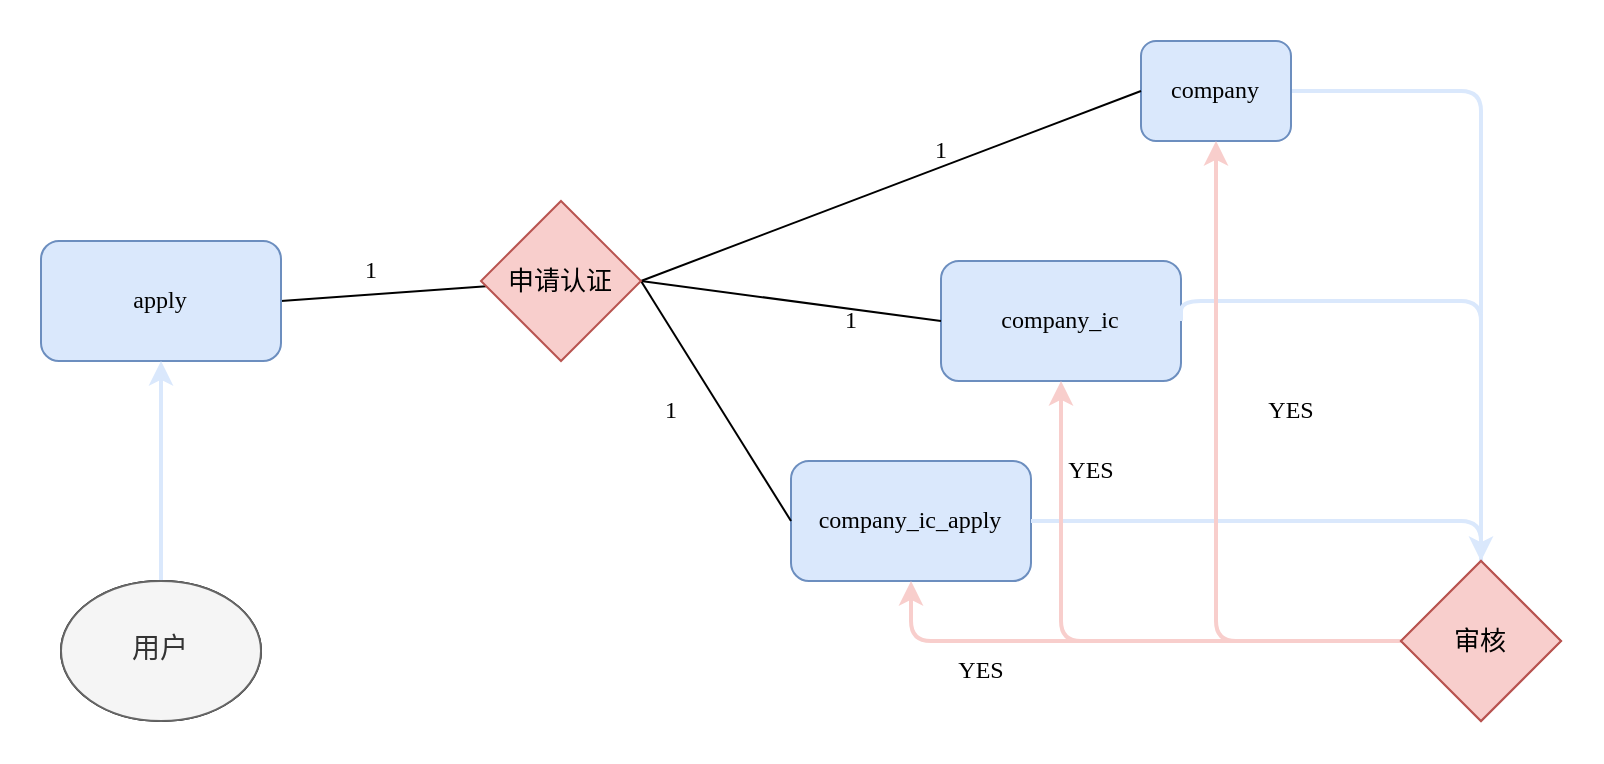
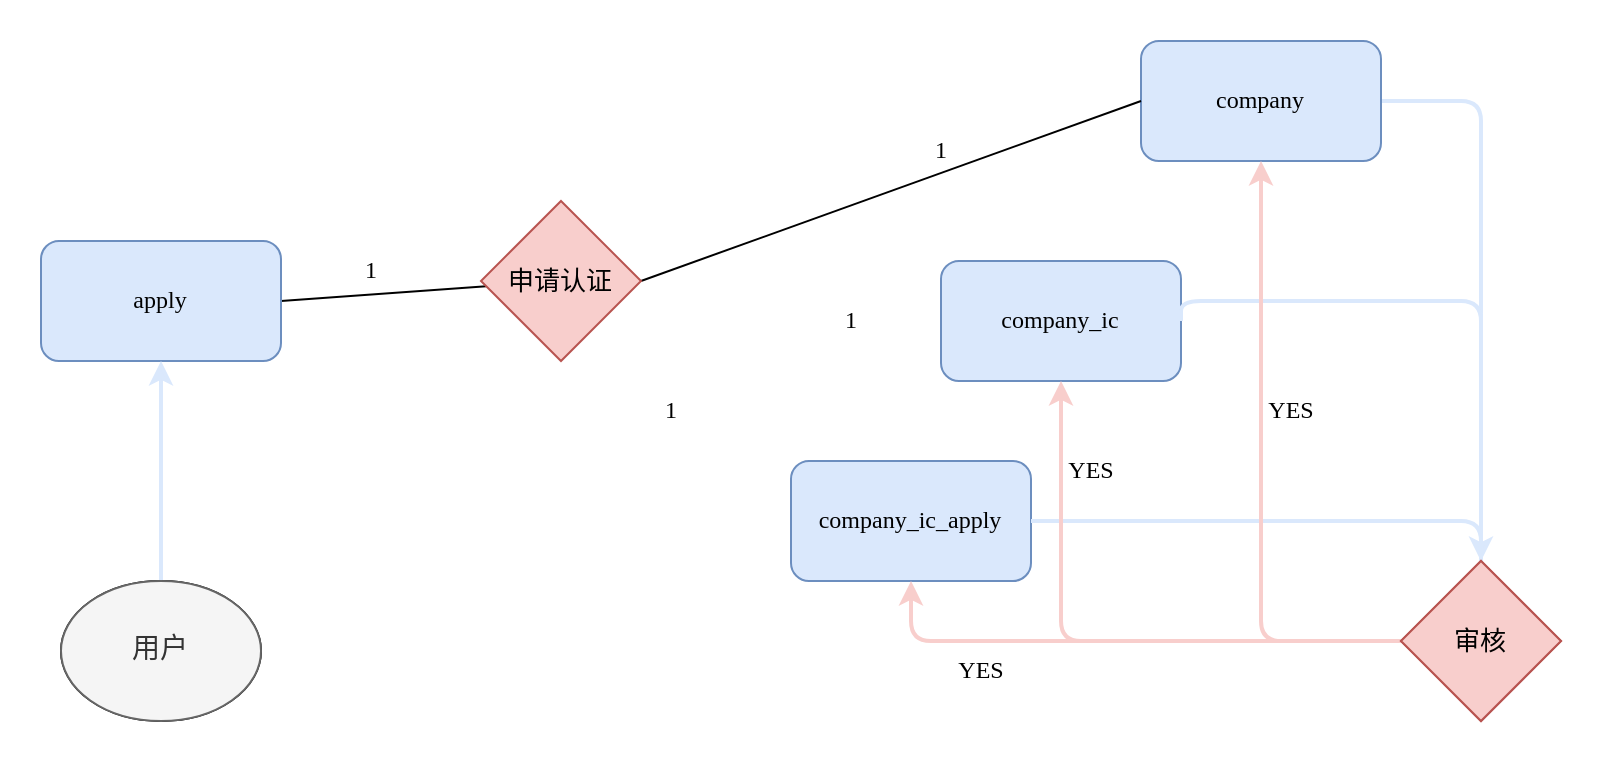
(1216, 91) -> (1261, 101)
(795, 302) -> none
(717, 403) -> none
